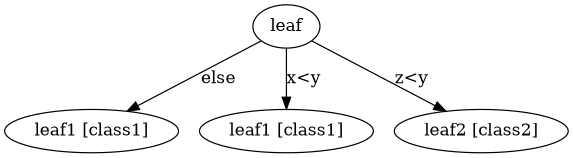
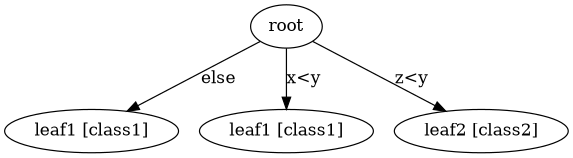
(286, 26) -> (286, 26)
